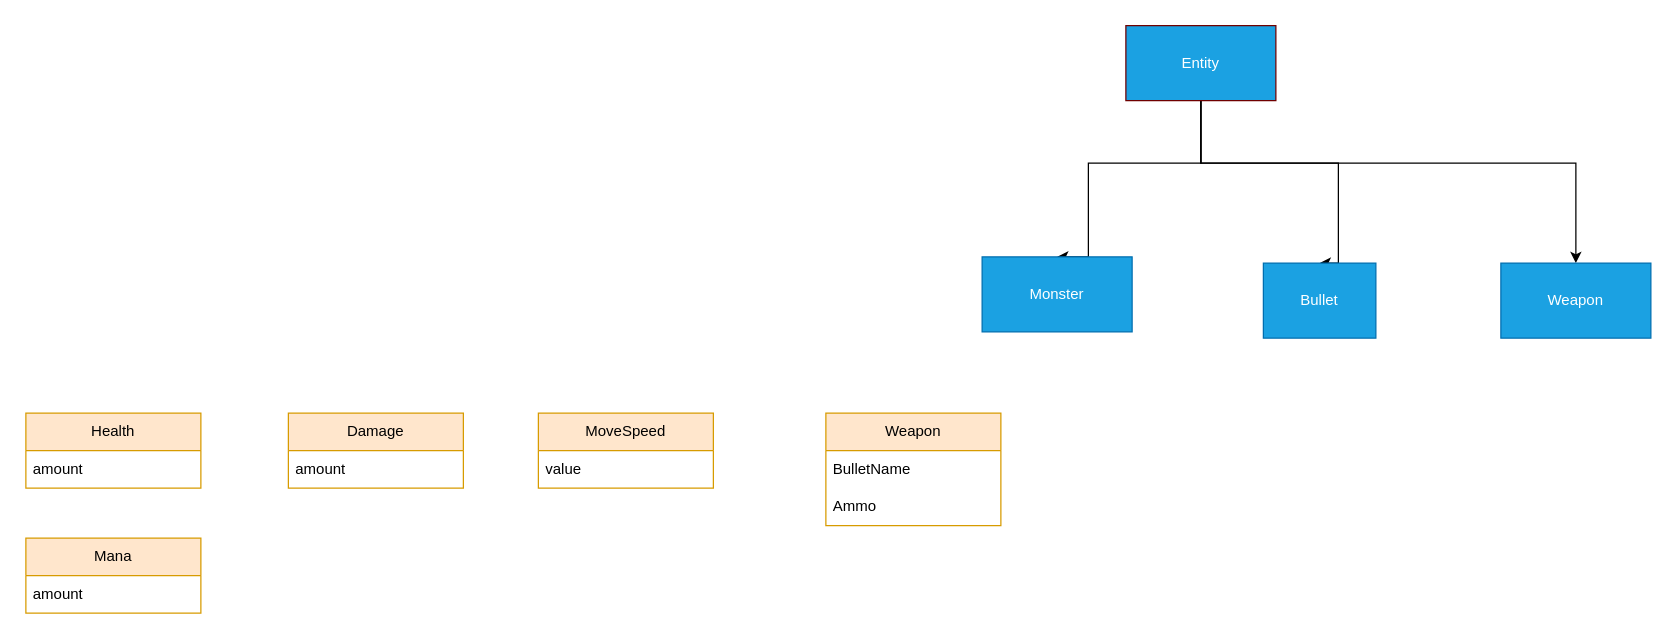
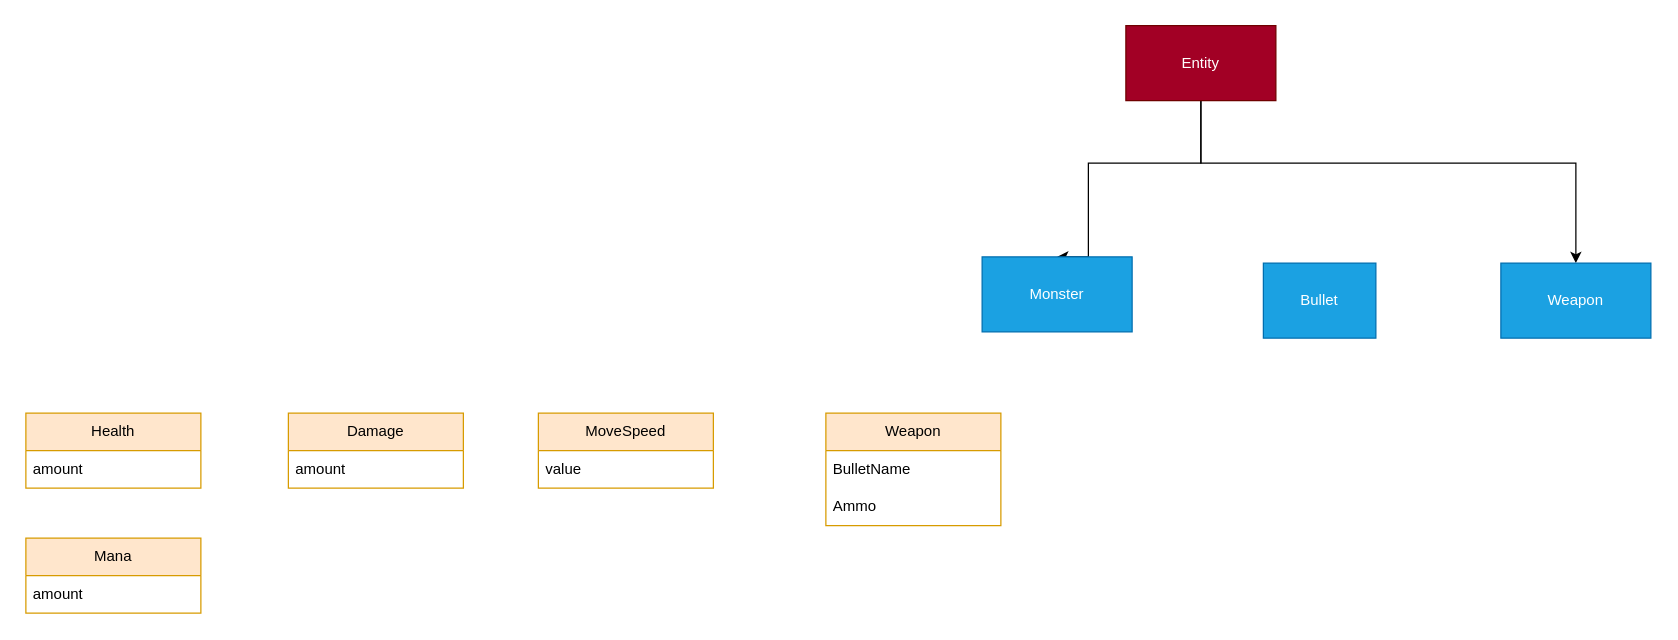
(1201, 63) -> (1201, 63)
(1338, 219) -> none
